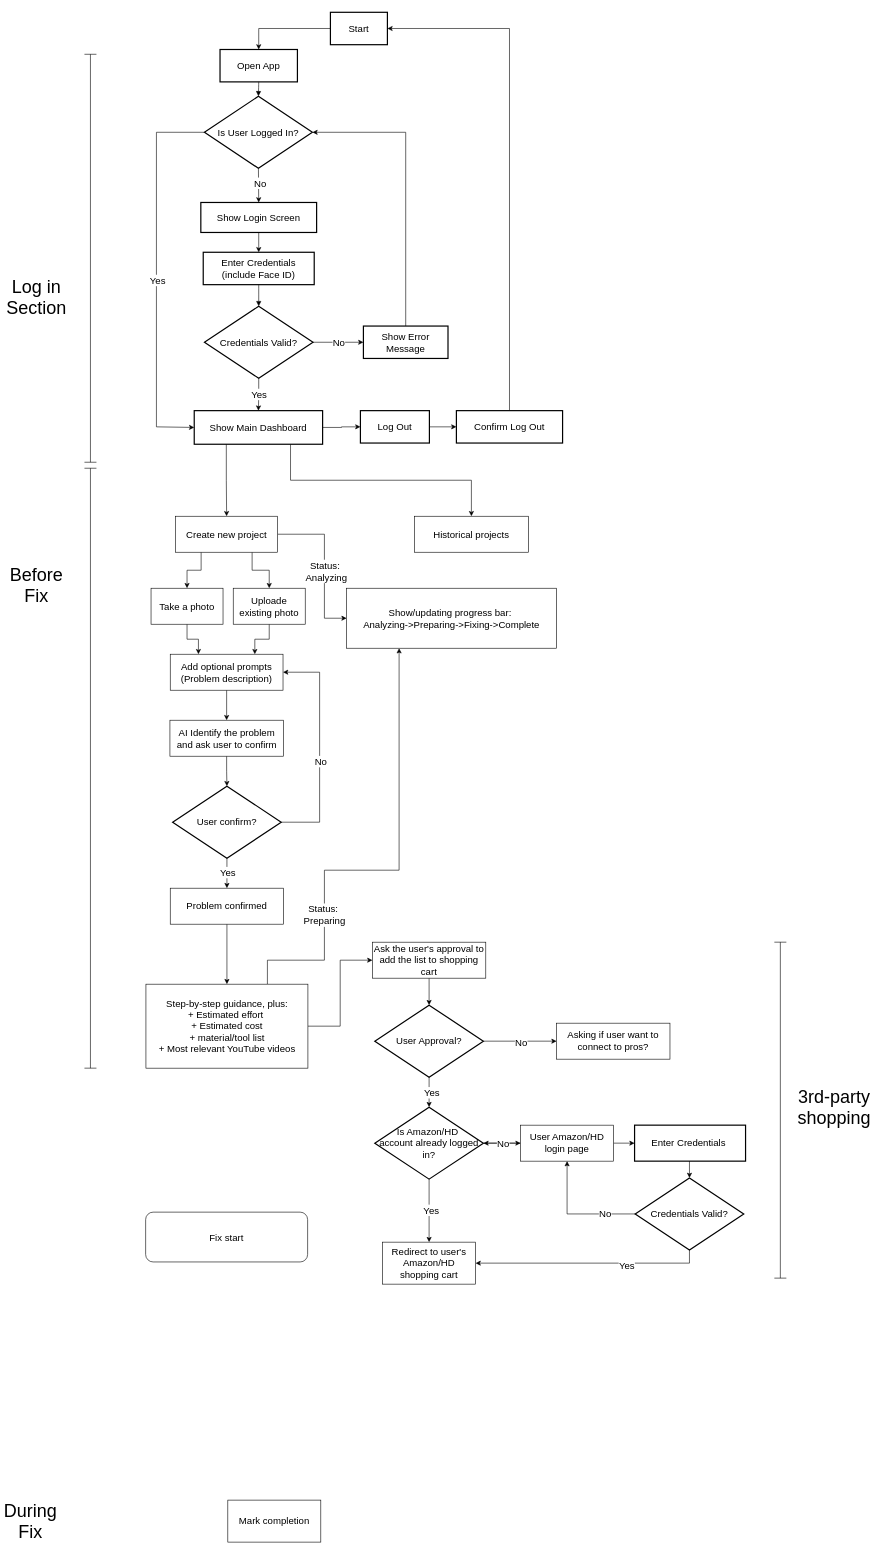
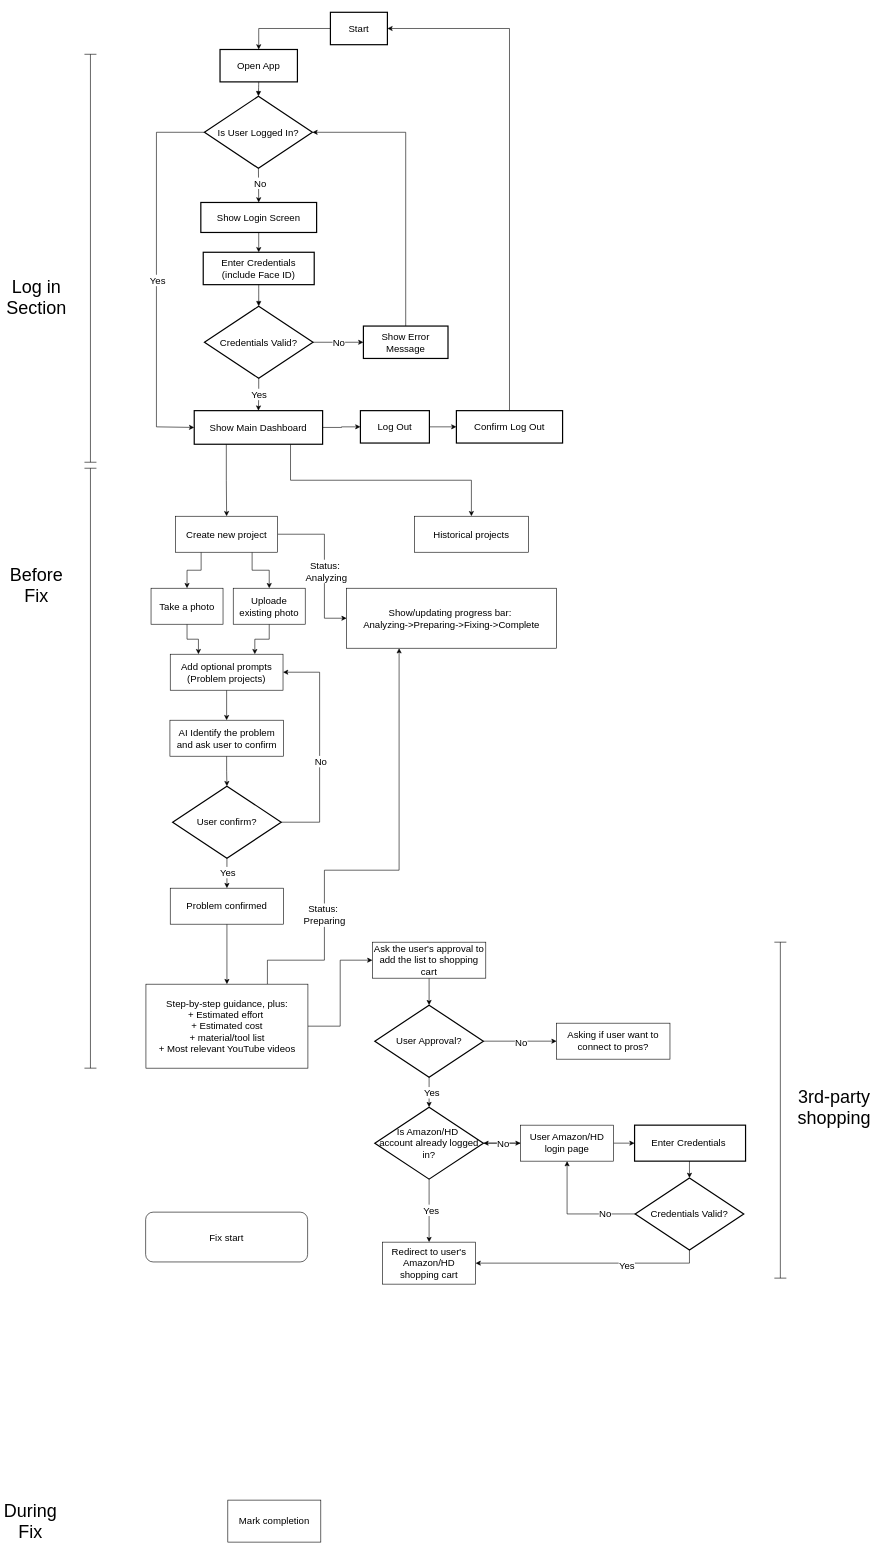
(227, 672) -> (227, 672)
